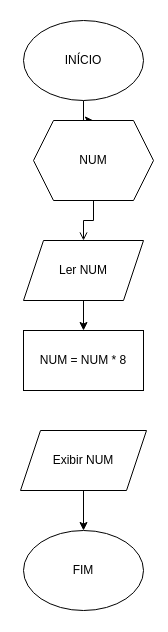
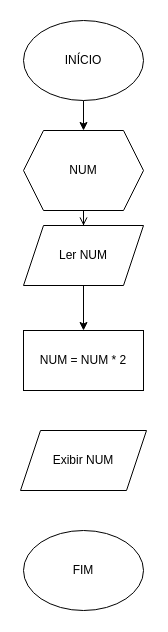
(94, 161) -> (84, 171)
(84, 271) -> (84, 256)
(84, 361) -> (84, 361)
(84, 507) -> none
